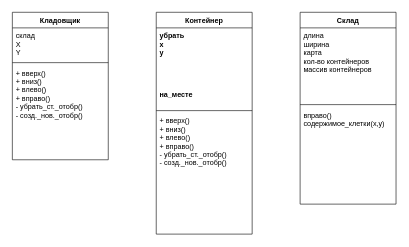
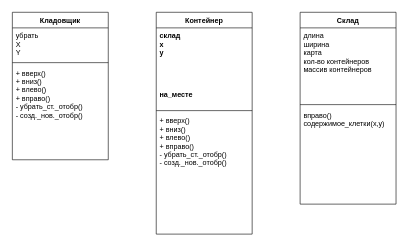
(26, 36) -> (28, 36)
(172, 36) -> (170, 36)
